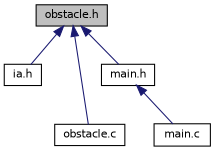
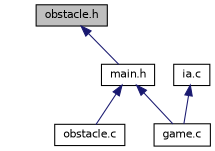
(23, 75) -> none
none -> (192, 75)
(82, 81) -> (106, 109)
(182, 135) -> (182, 135)
